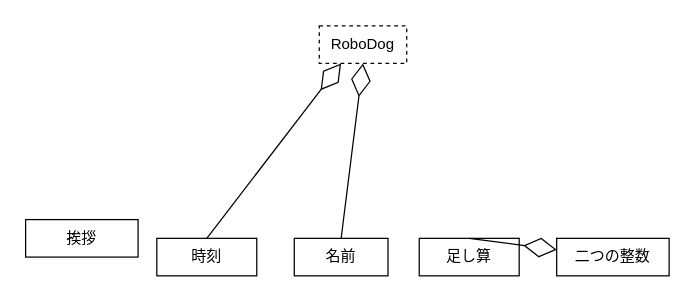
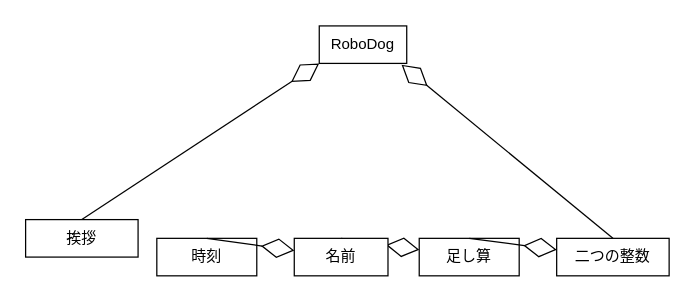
(363, 44) -> (363, 44)
none -> (187, 150)
none -> (520, 162)
(264, 164) -> (234, 242)
(350, 167) -> (342, 238)
